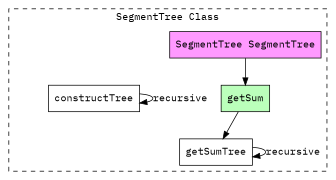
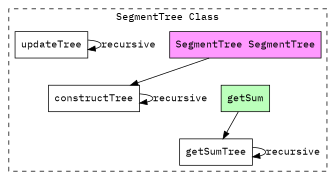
none -> (51, 45)
(245, 68) -> (173, 70)
